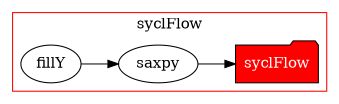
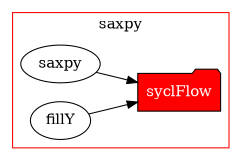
(170, 25) -> (121, 25)
(94, 64) -> (108, 109)
